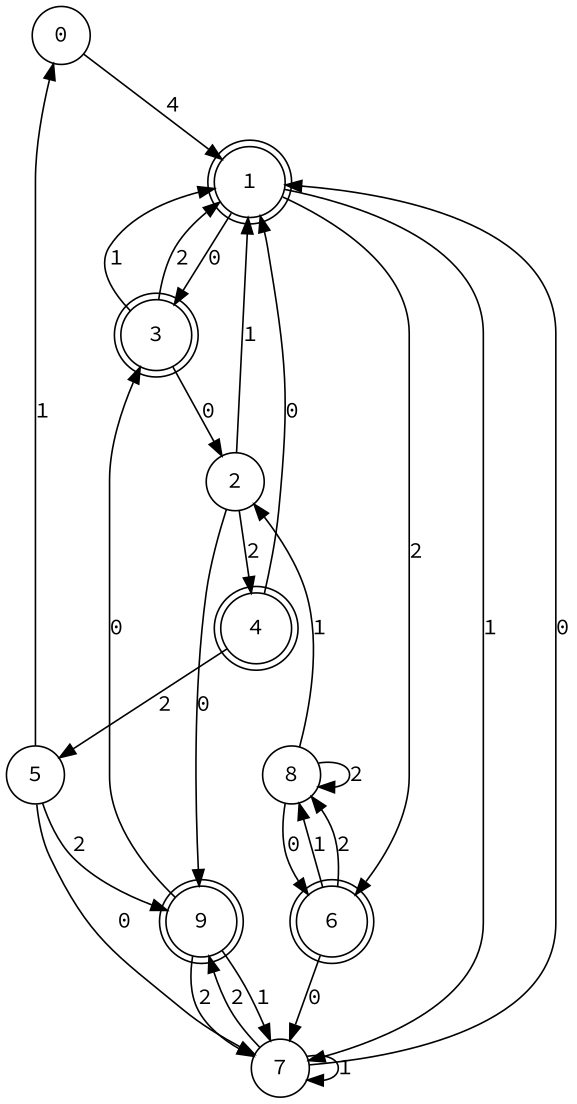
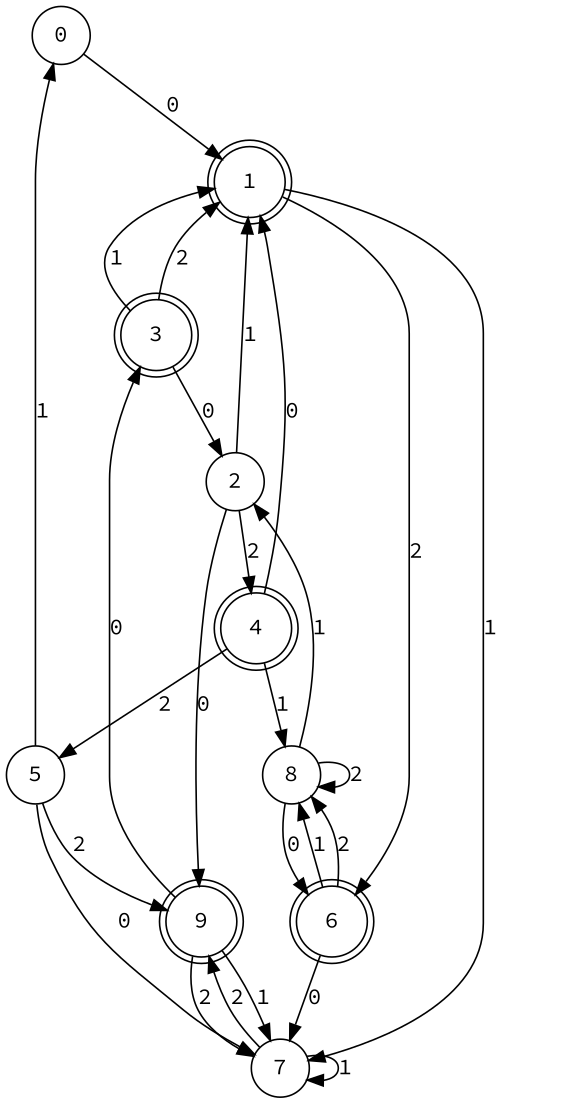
(173, 106) -> (173, 106)
(207, 252) -> none
(556, 623) -> none
none -> (273, 697)
